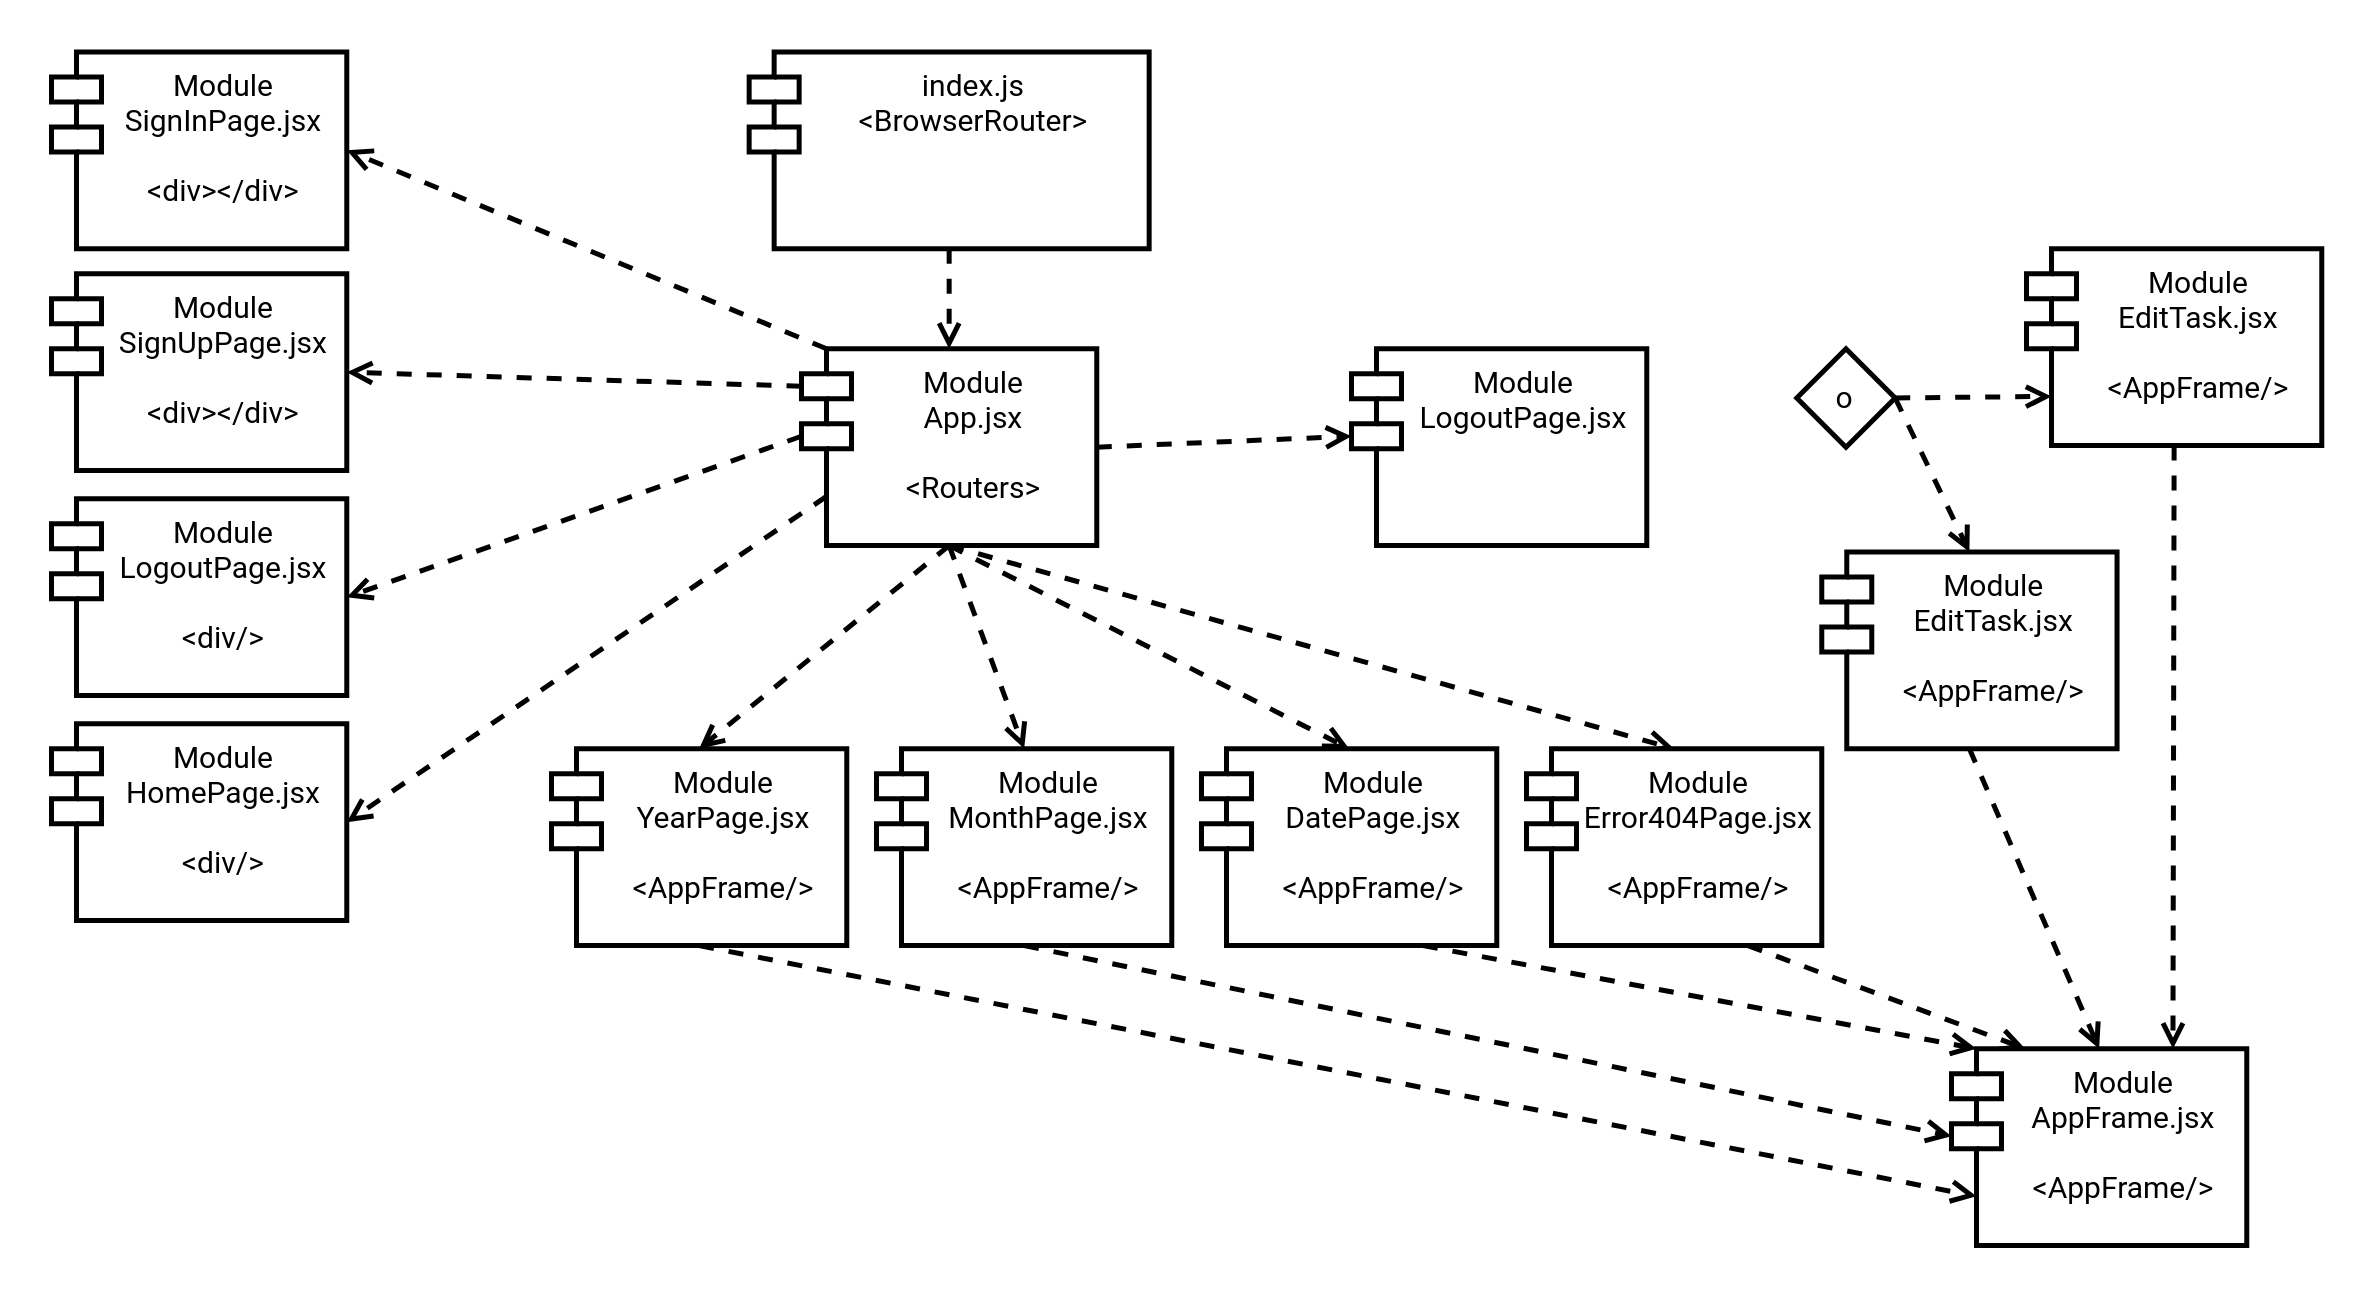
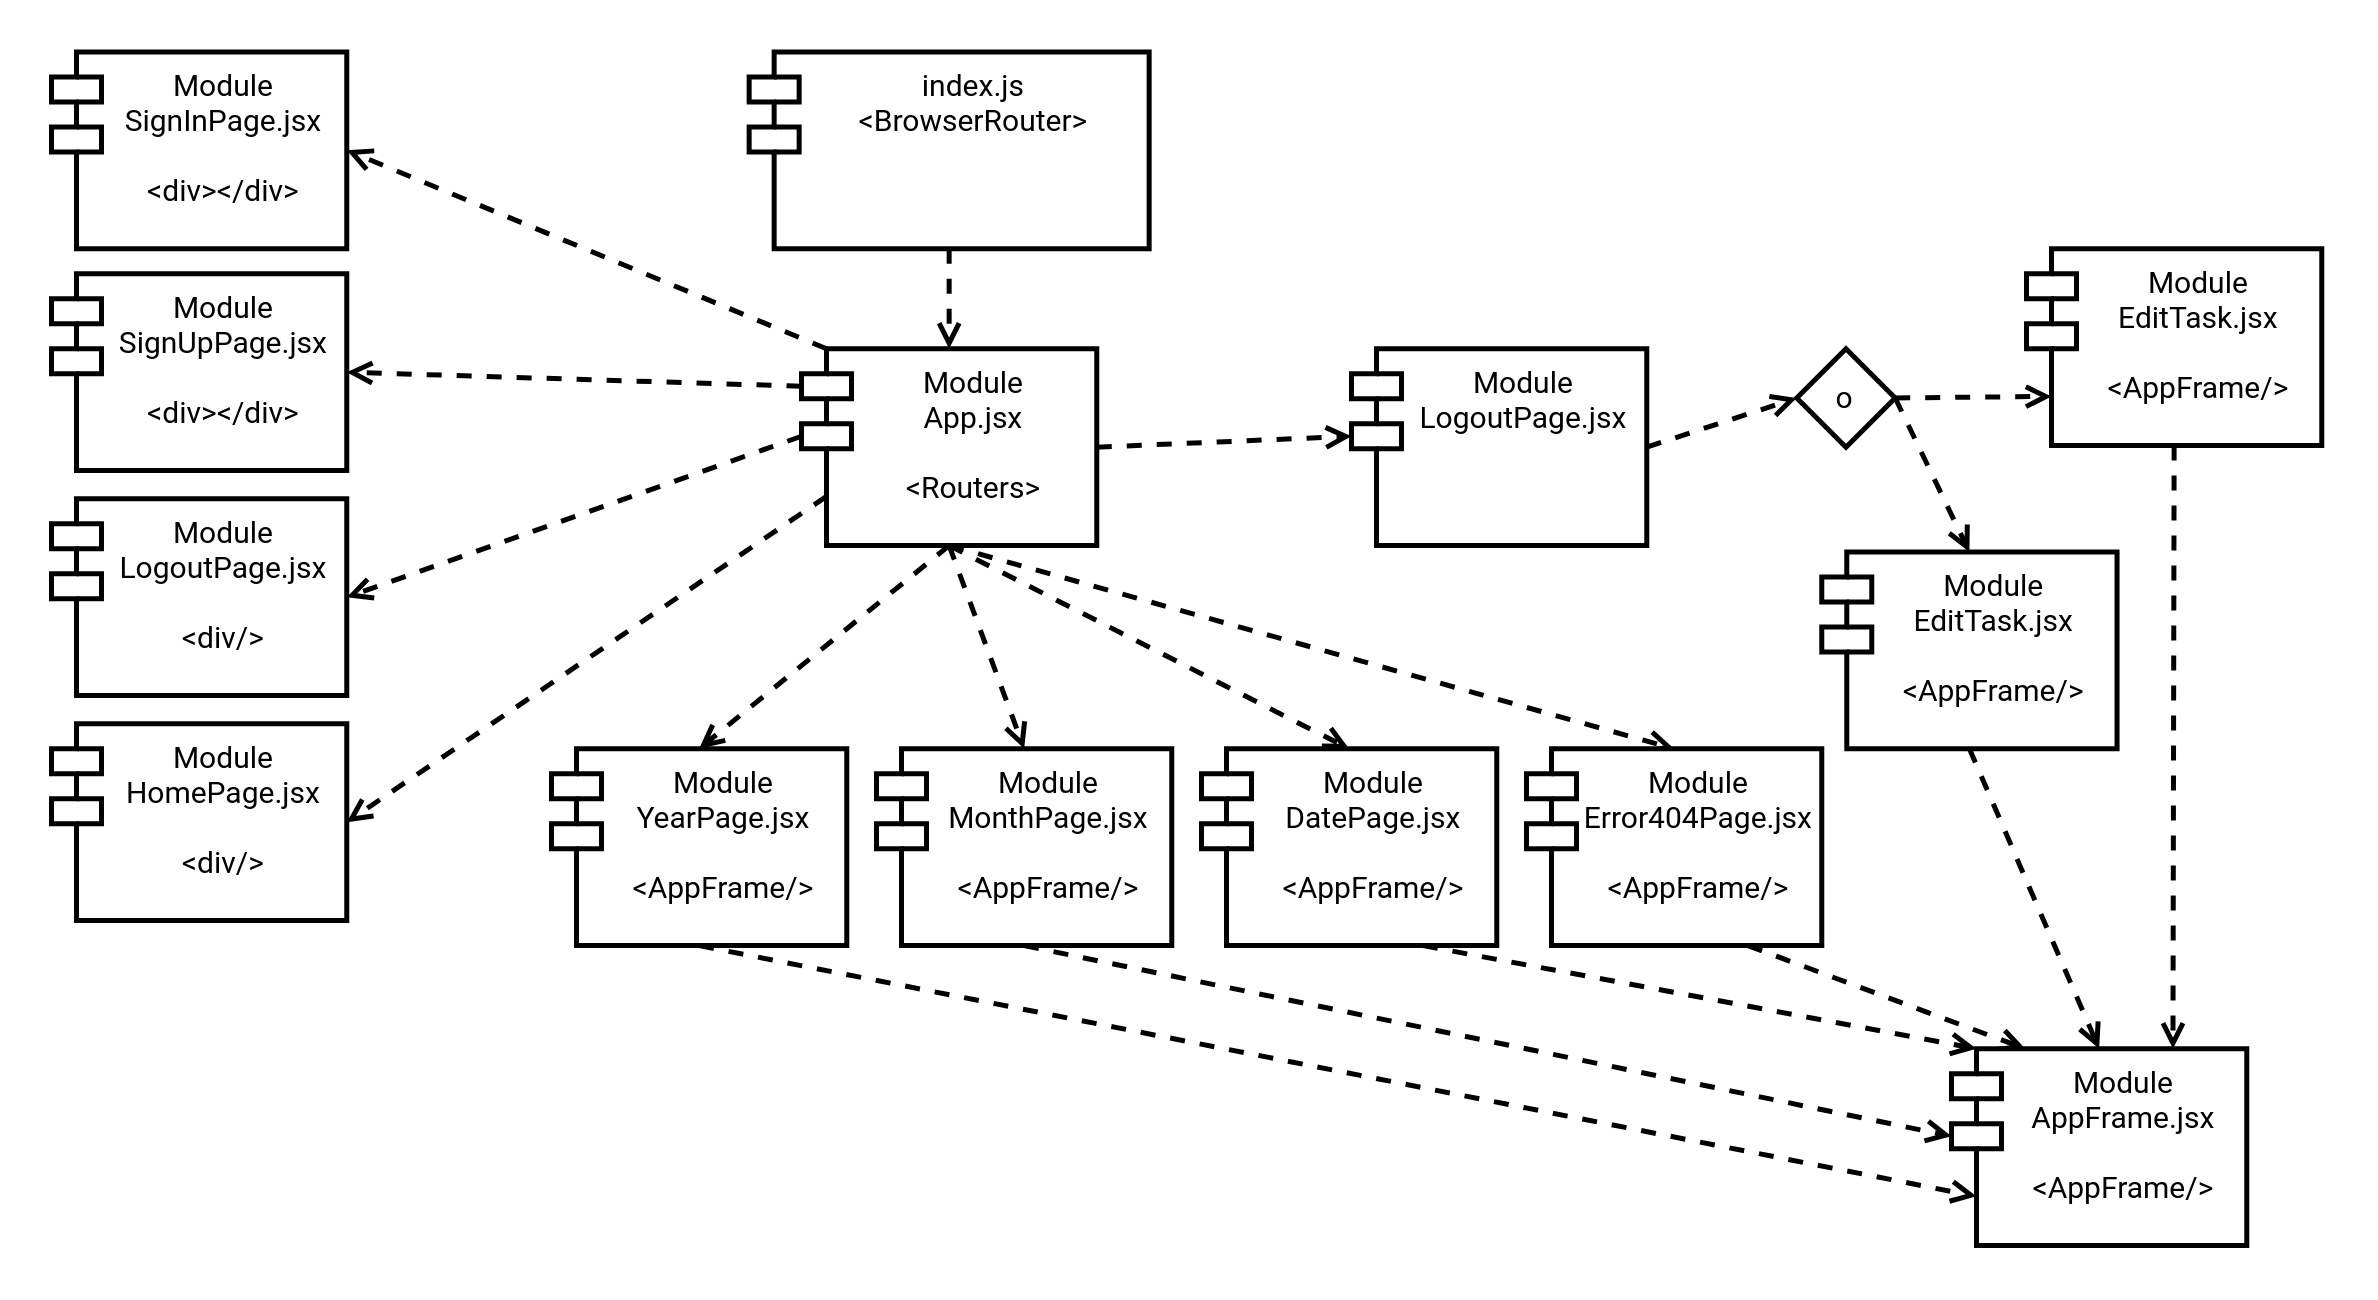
none -> (1773, 406)
